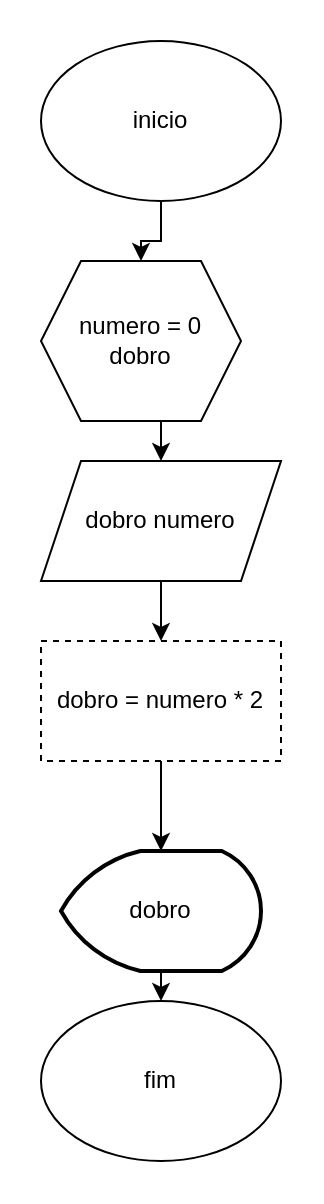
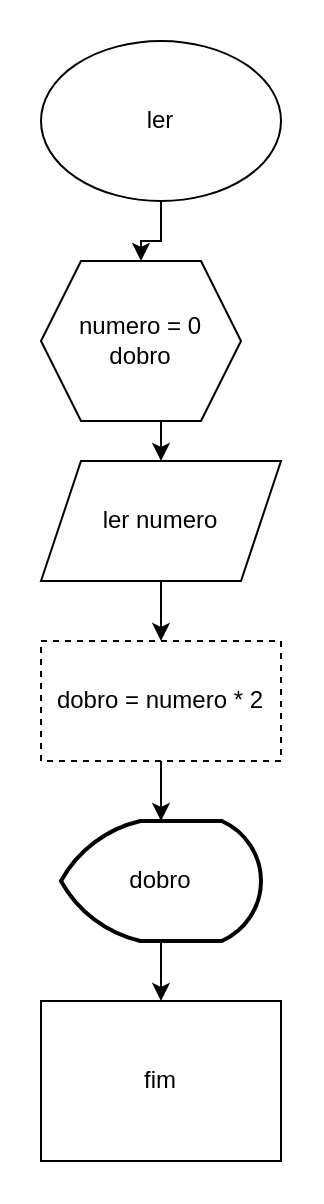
(161, 121) -> (161, 121)
(161, 521) -> (161, 521)
(161, 911) -> (161, 881)
(161, 1081) -> (161, 1081)
